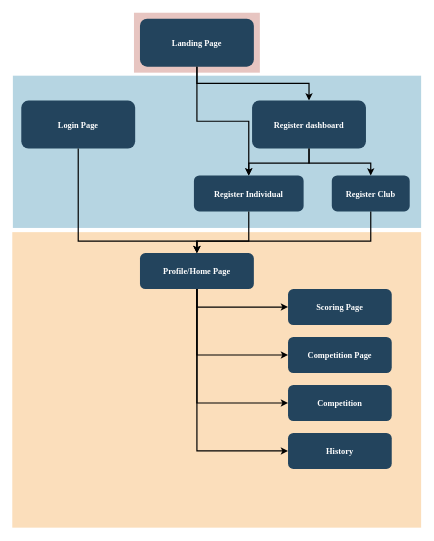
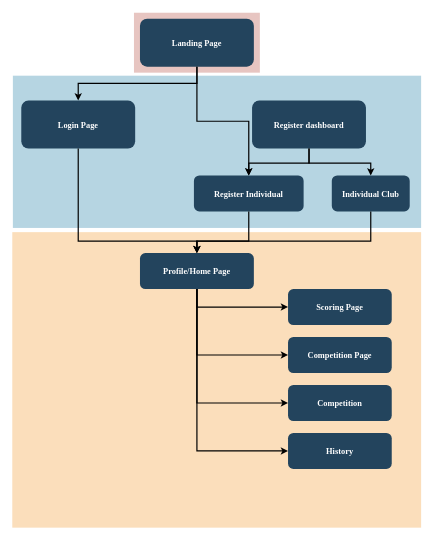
(260, 83) -> (131, 83)
(371, 194) -> (371, 194)
